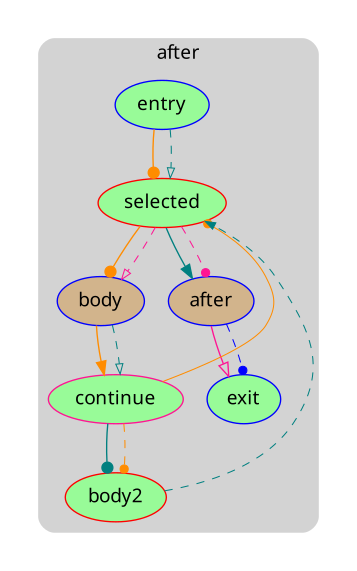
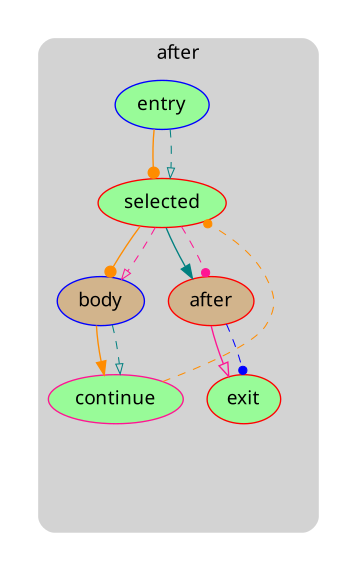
(211, 301) -> (211, 301)
(268, 322) -> (268, 322)
(244, 399) -> (244, 399)
(116, 497) -> none
